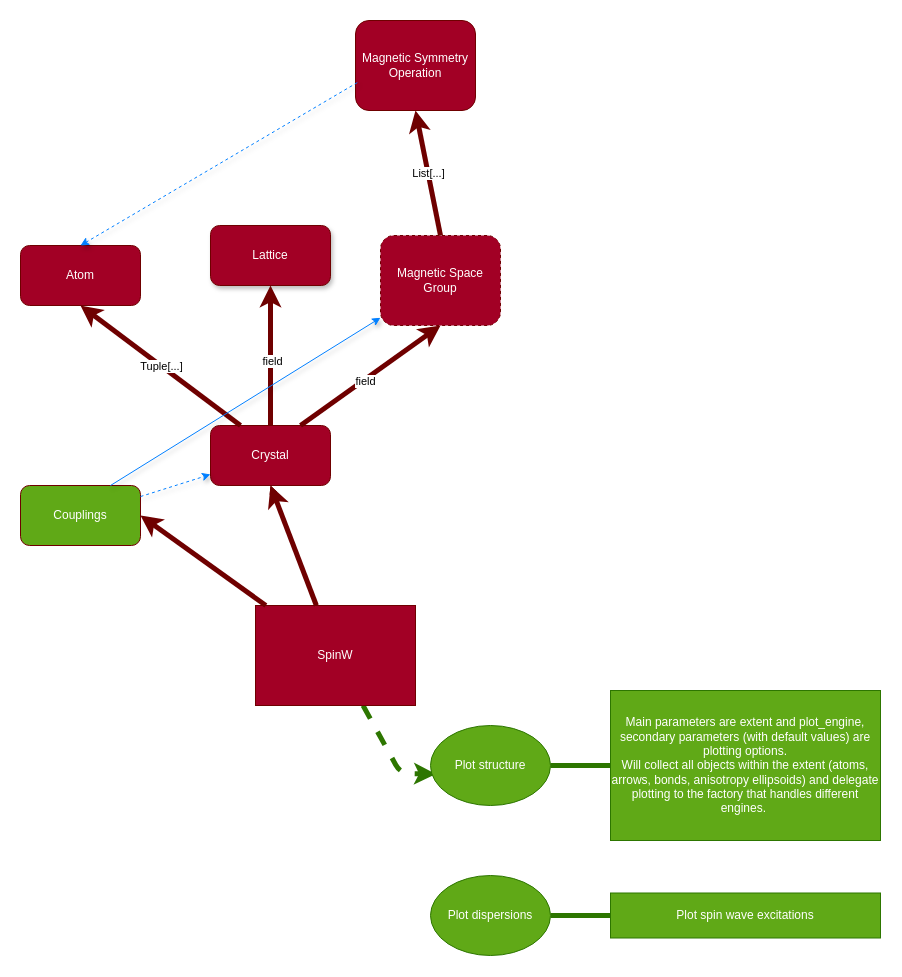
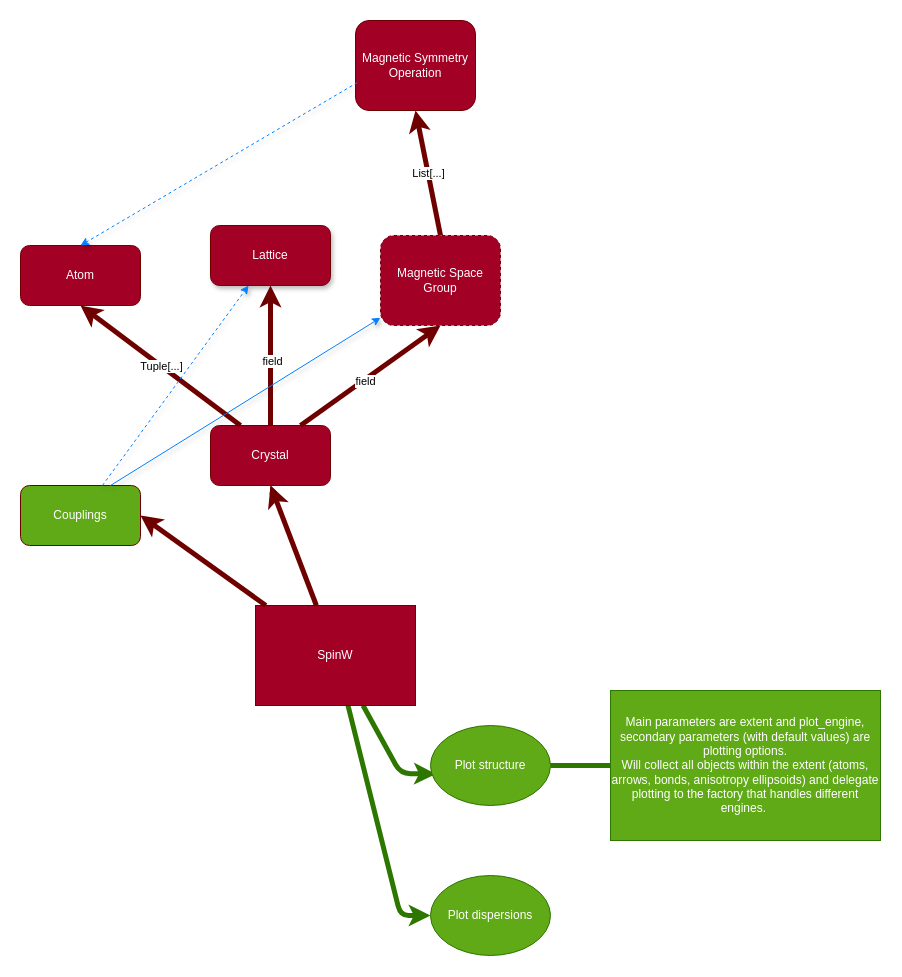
(172, 487) -> (173, 388)
(388, 751) -> (388, 751)
none -> (375, 814)
(581, 916) -> none
(746, 916) -> none
